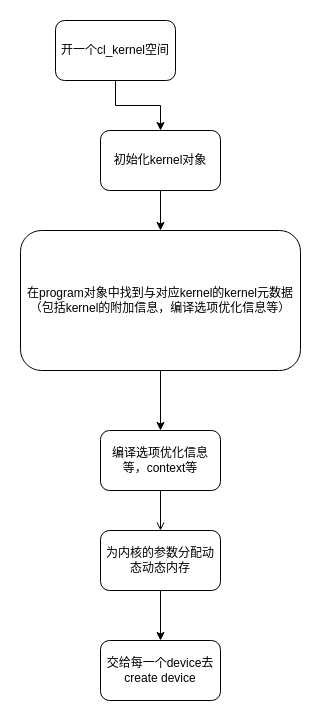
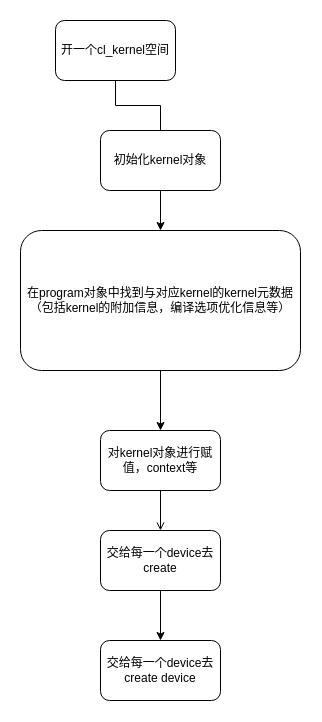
(161, 122) -> (161, 125)
(161, 461) -> (161, 461)
(161, 561) -> (161, 561)
